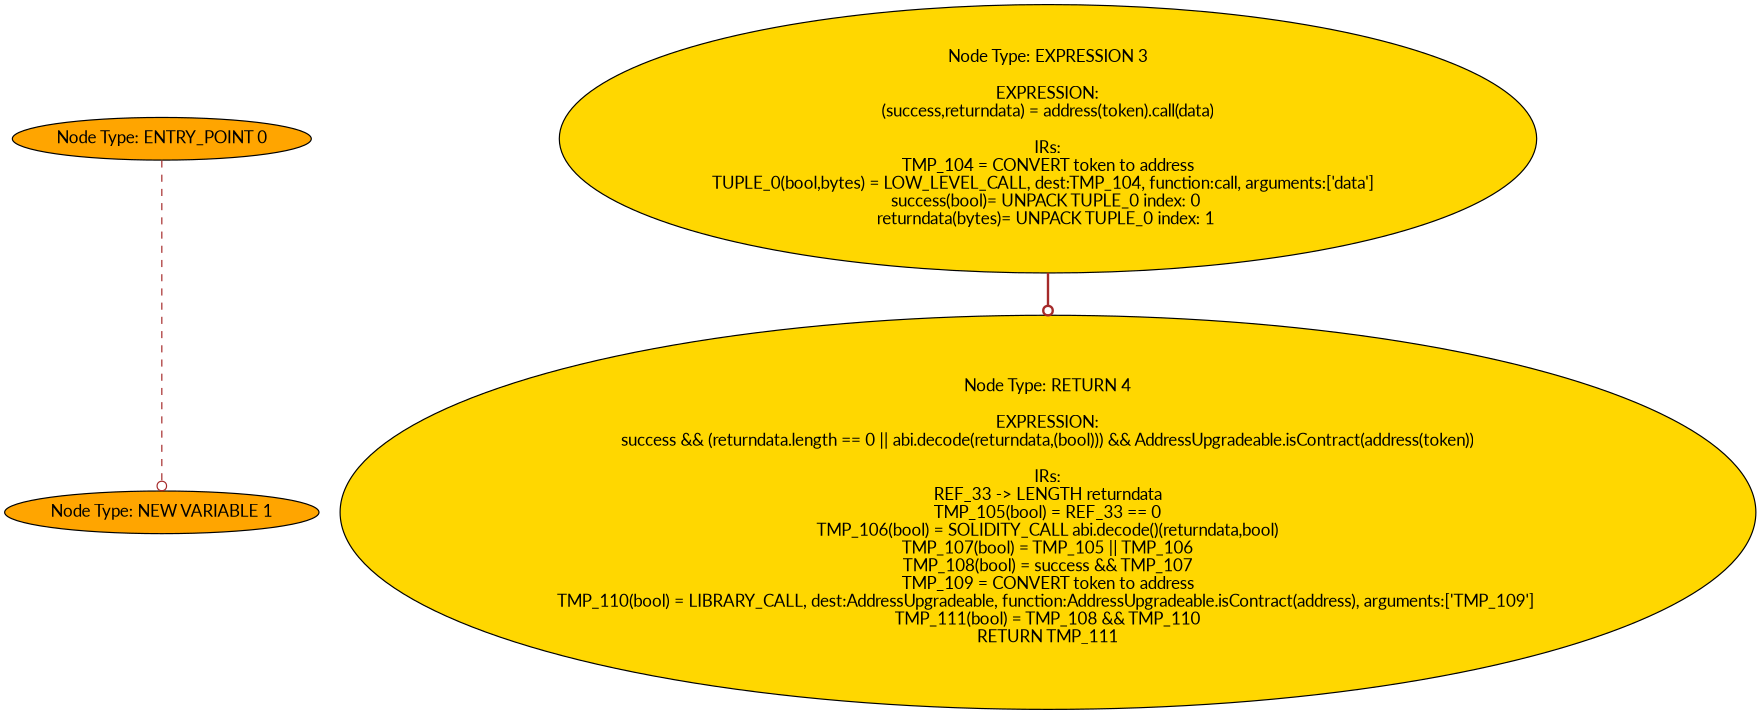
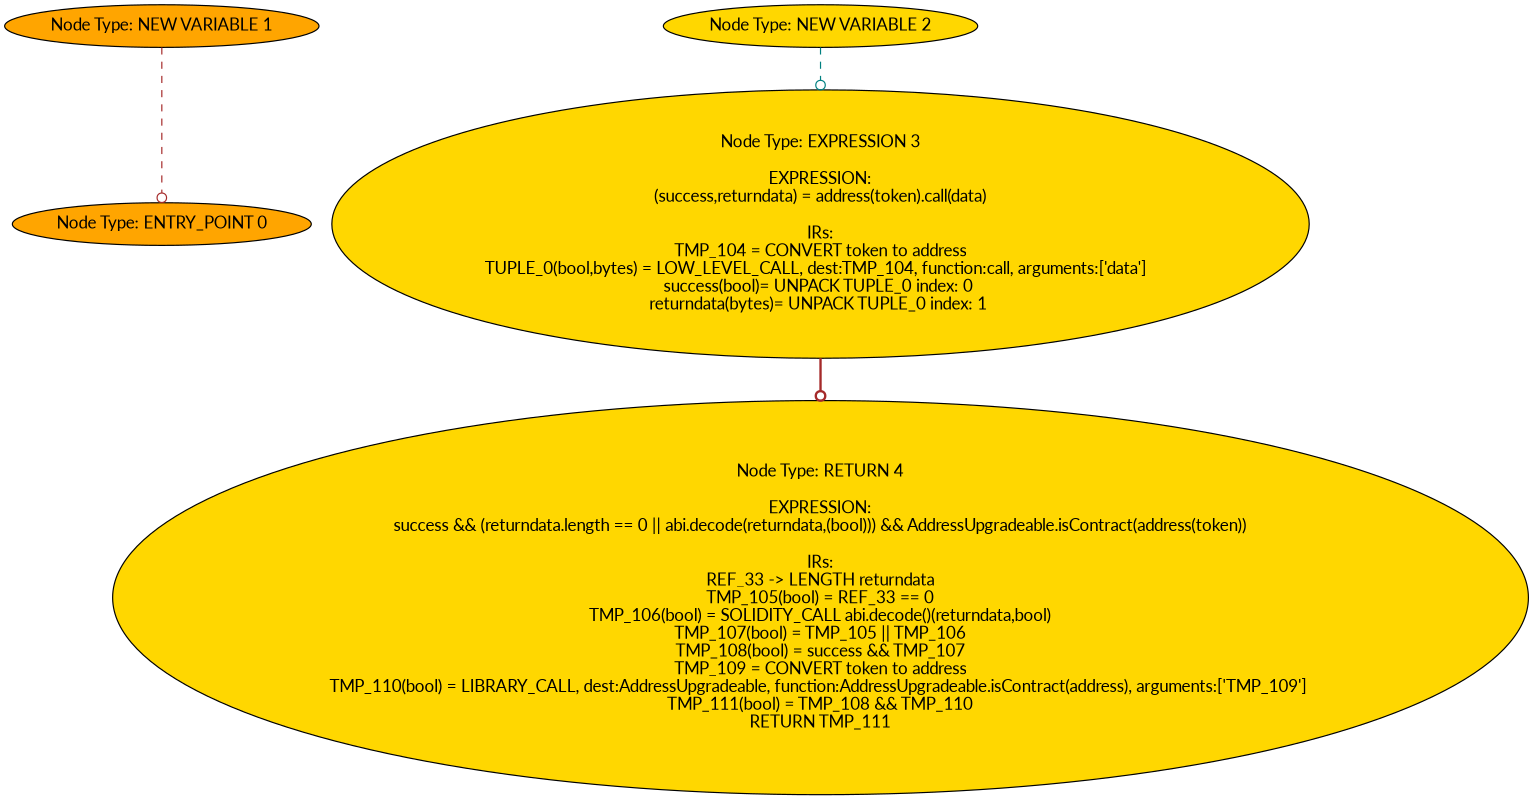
none -> (821, 26)
(162, 321) -> (162, 120)
